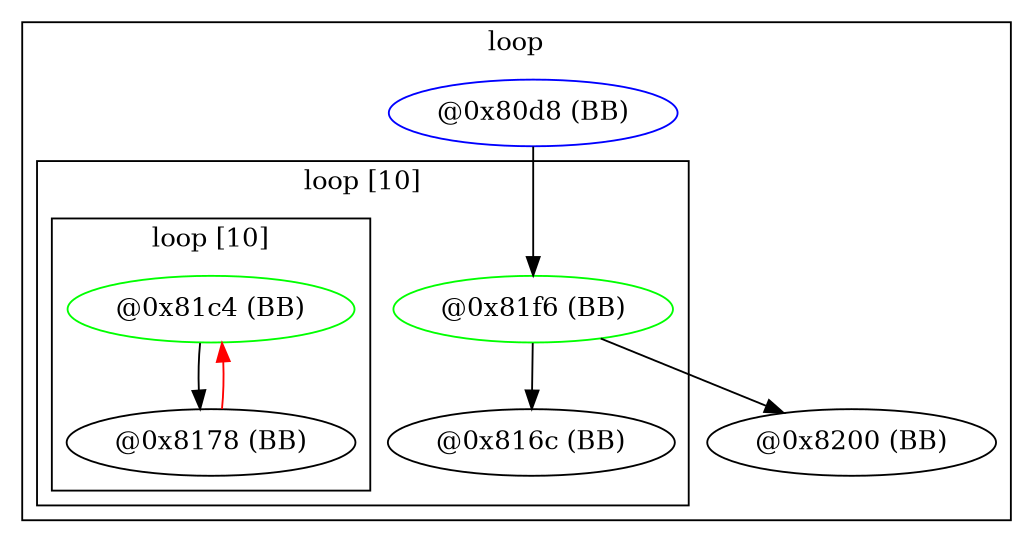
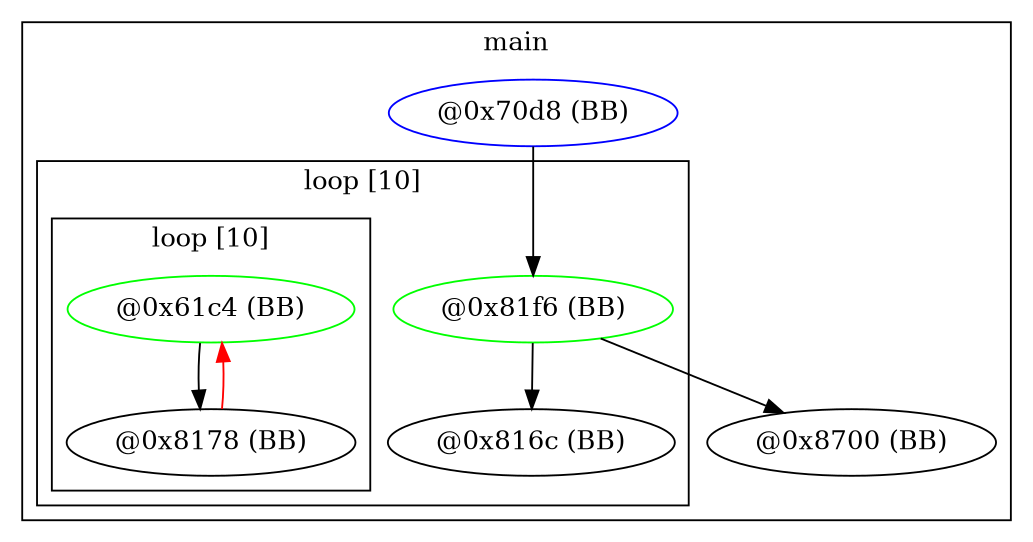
(517, 44) -> (517, 44)
(533, 113) -> (533, 113)
(211, 309) -> (211, 309)
(852, 442) -> (852, 442)
